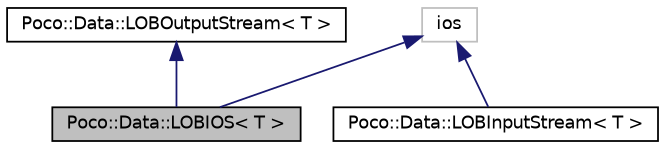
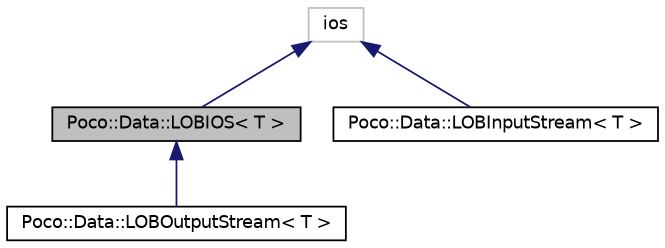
(176, 84) -> (176, 183)
